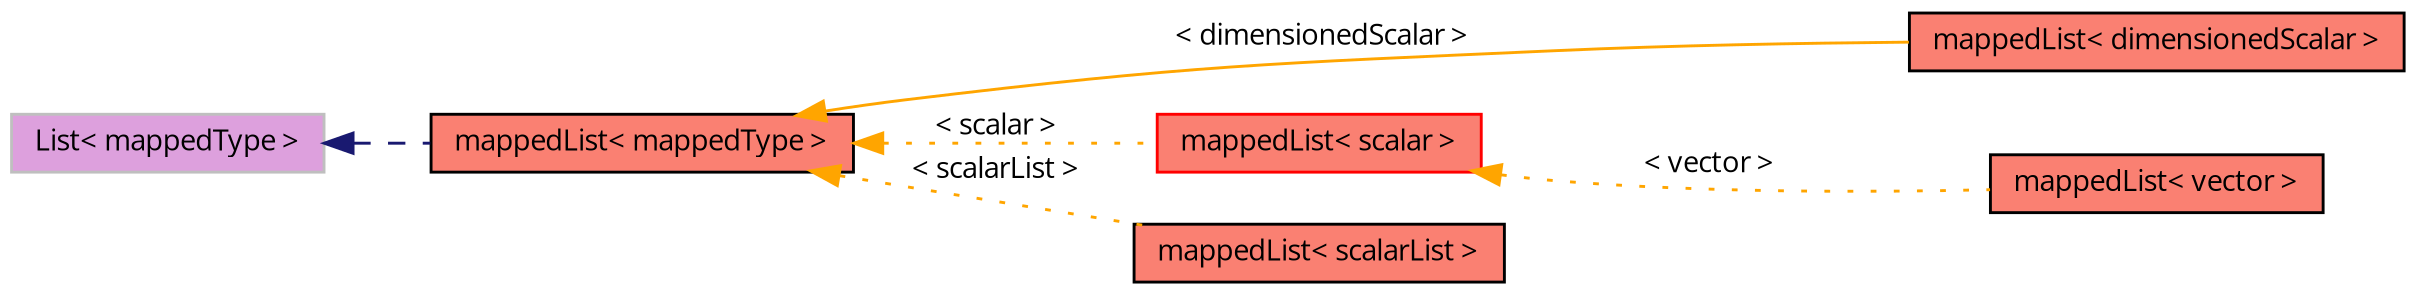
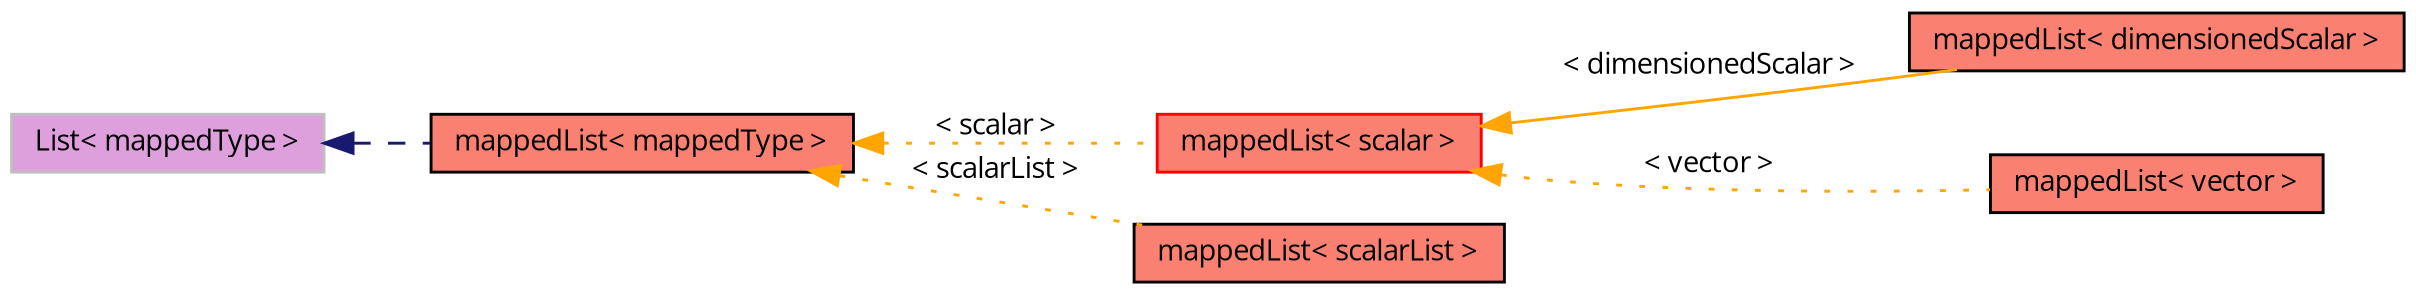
(1366, 59) -> (1734, 97)
